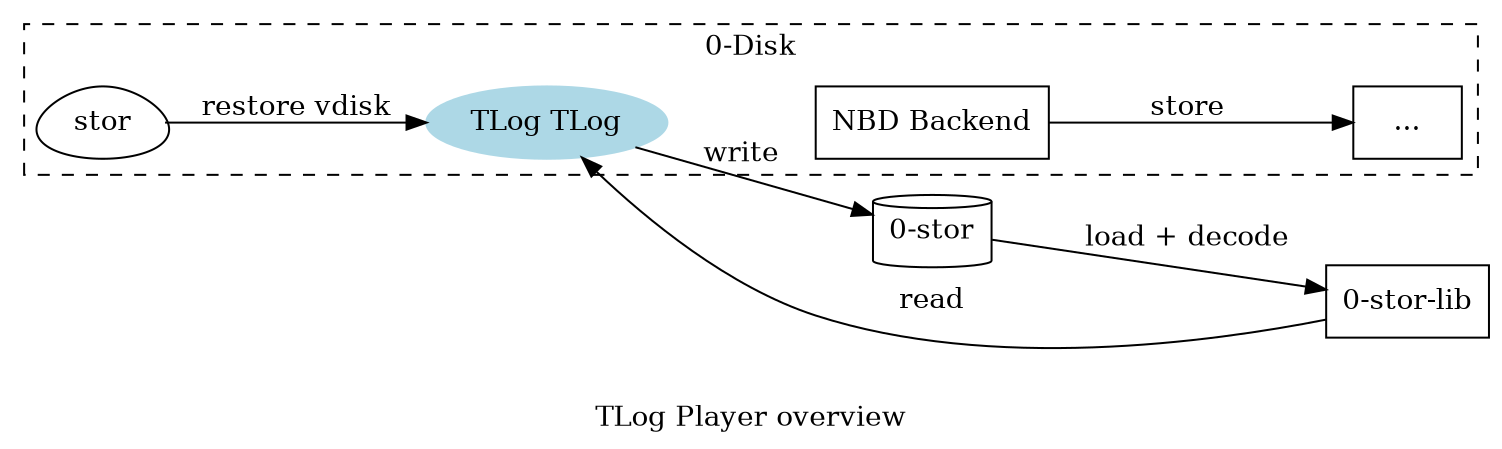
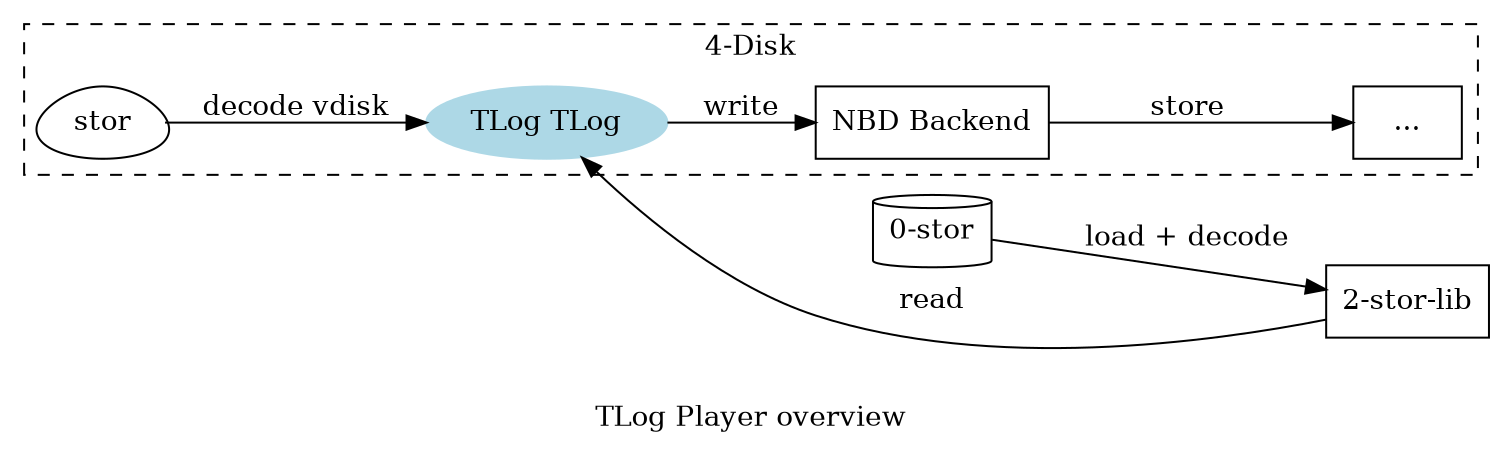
(751, 47) -> (751, 47)
(296, 108) -> (296, 108)
(777, 187) -> (731, 123)
(1408, 301) -> (1408, 301)
